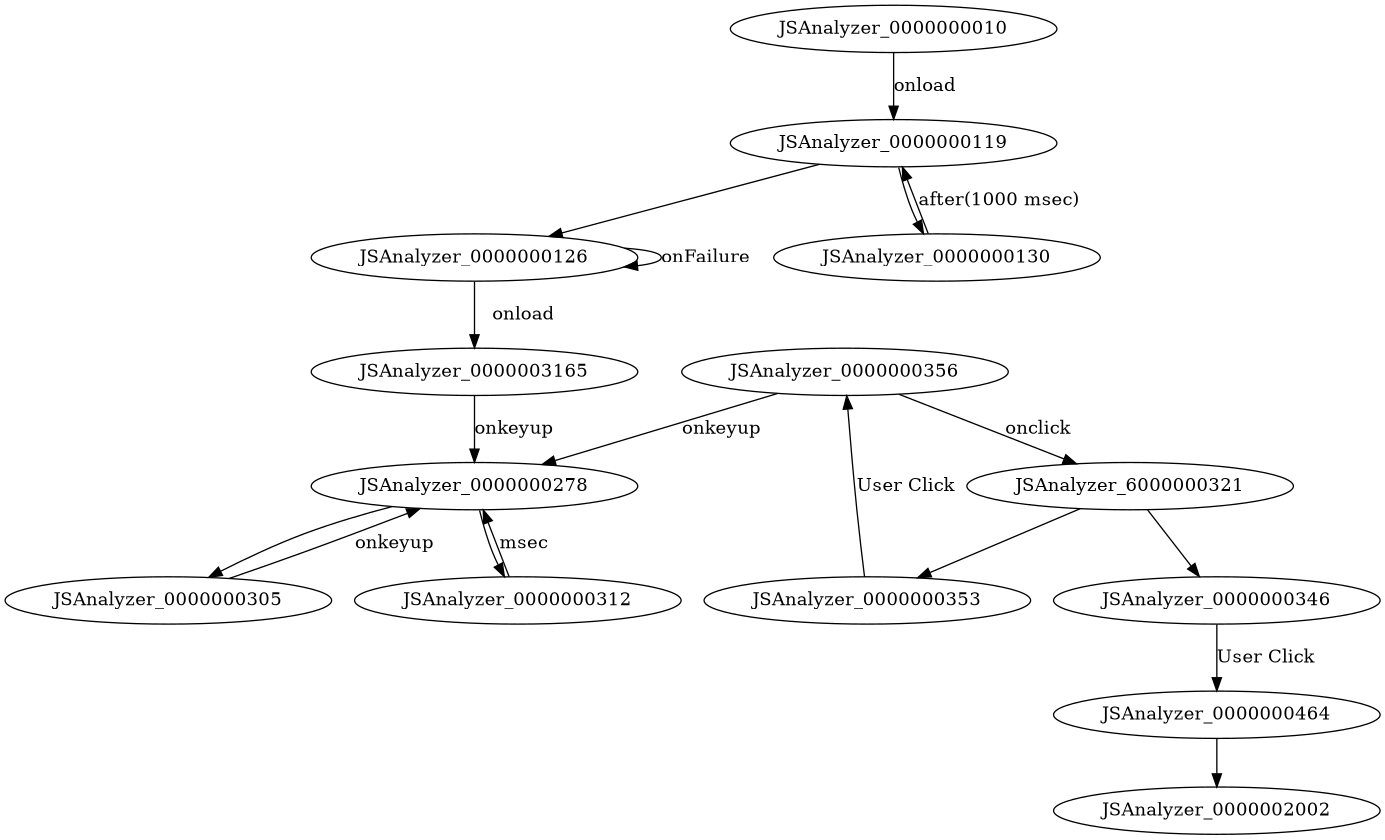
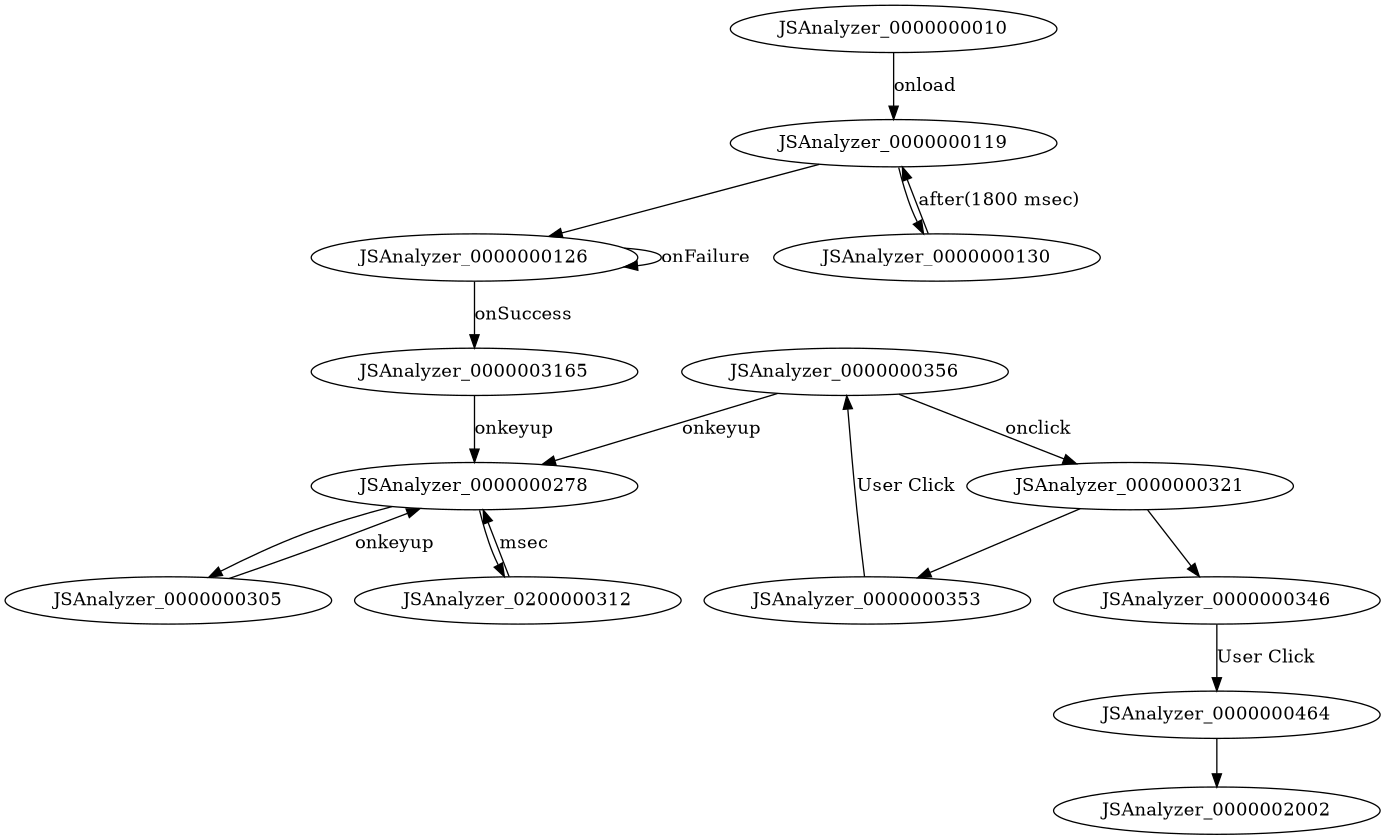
(999, 200) -> (999, 200)
(524, 315) -> (524, 315)
(1130, 486) -> (1130, 486)
(518, 600) -> (518, 600)
